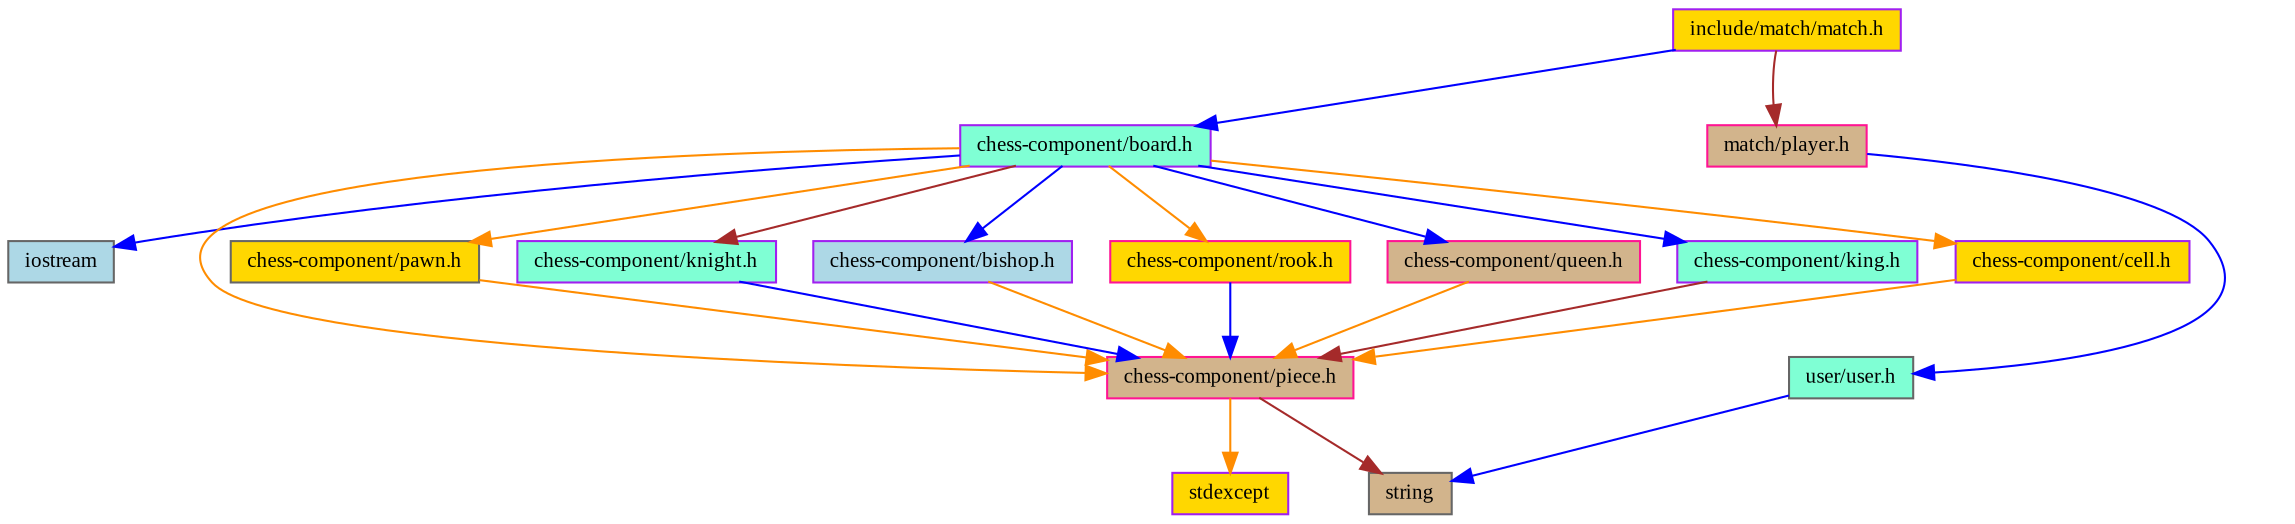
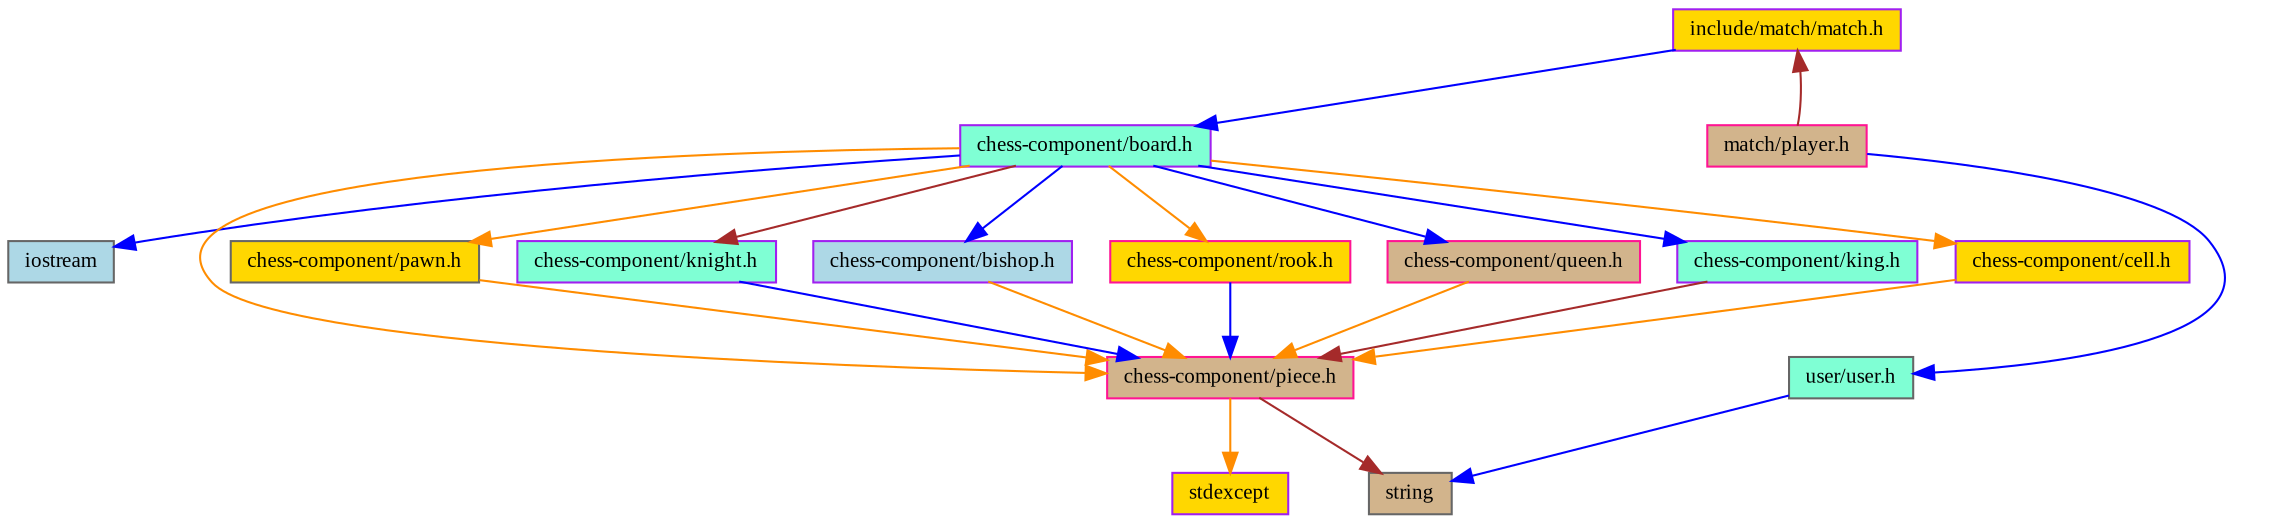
(1773, 78) -> (1801, 99)
